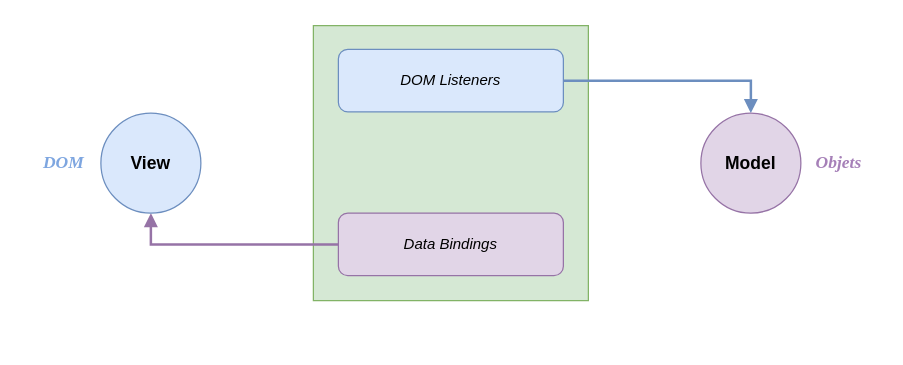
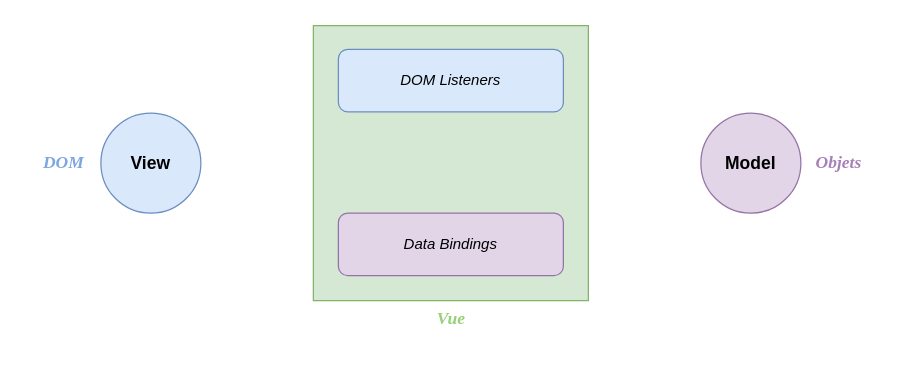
(666, 81) -> none
(236, 244) -> none
none -> (451, 319)
